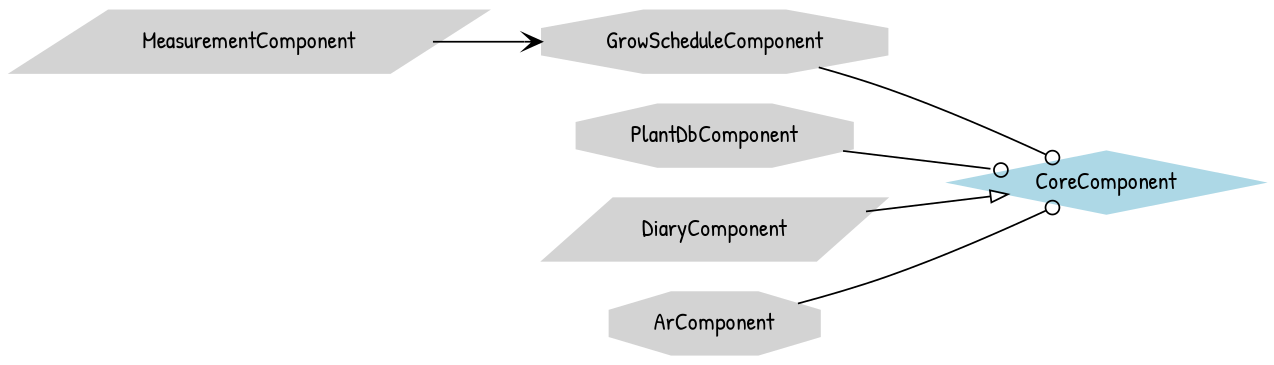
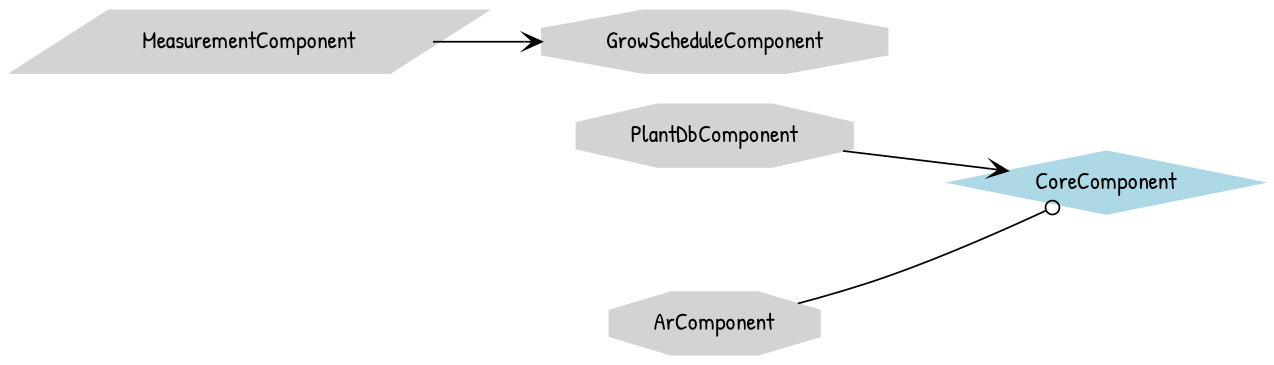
(934, 106) -> none
(917, 160) -> (917, 160)
(715, 230) -> none
